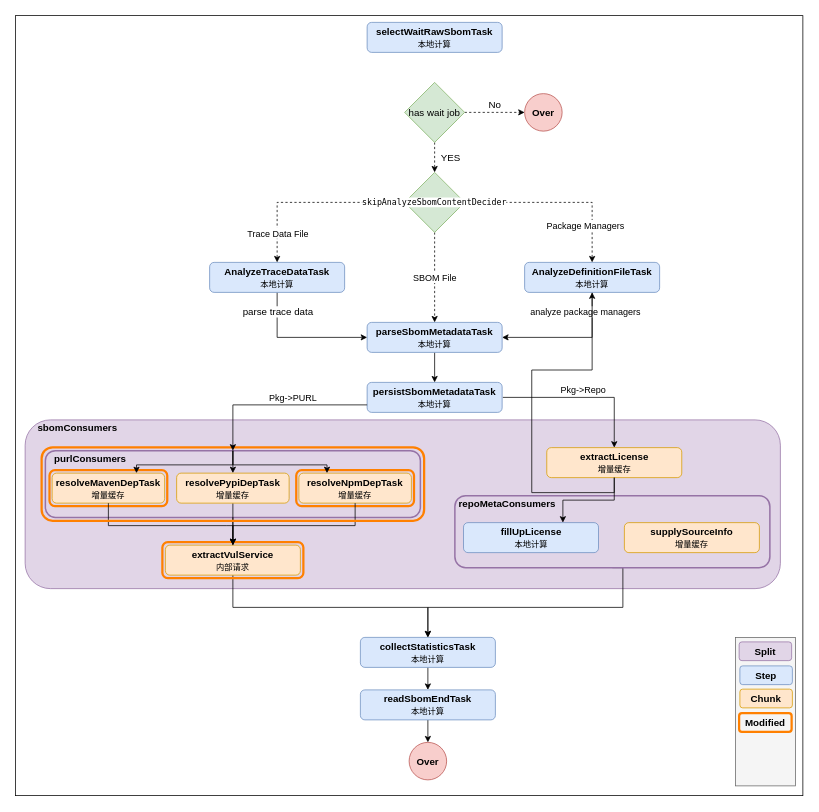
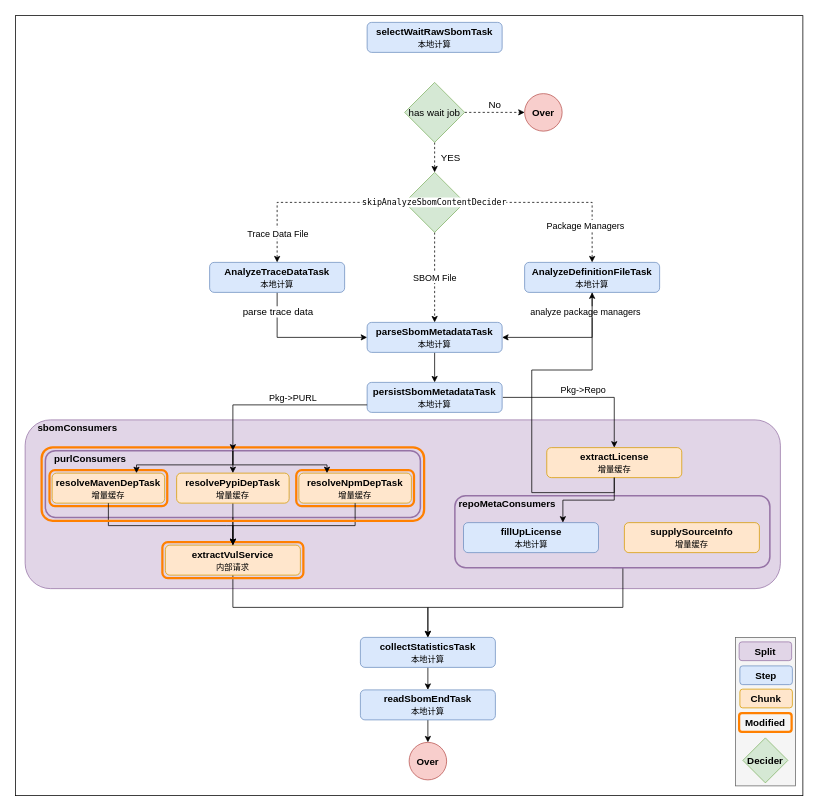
none -> (765, 760)
